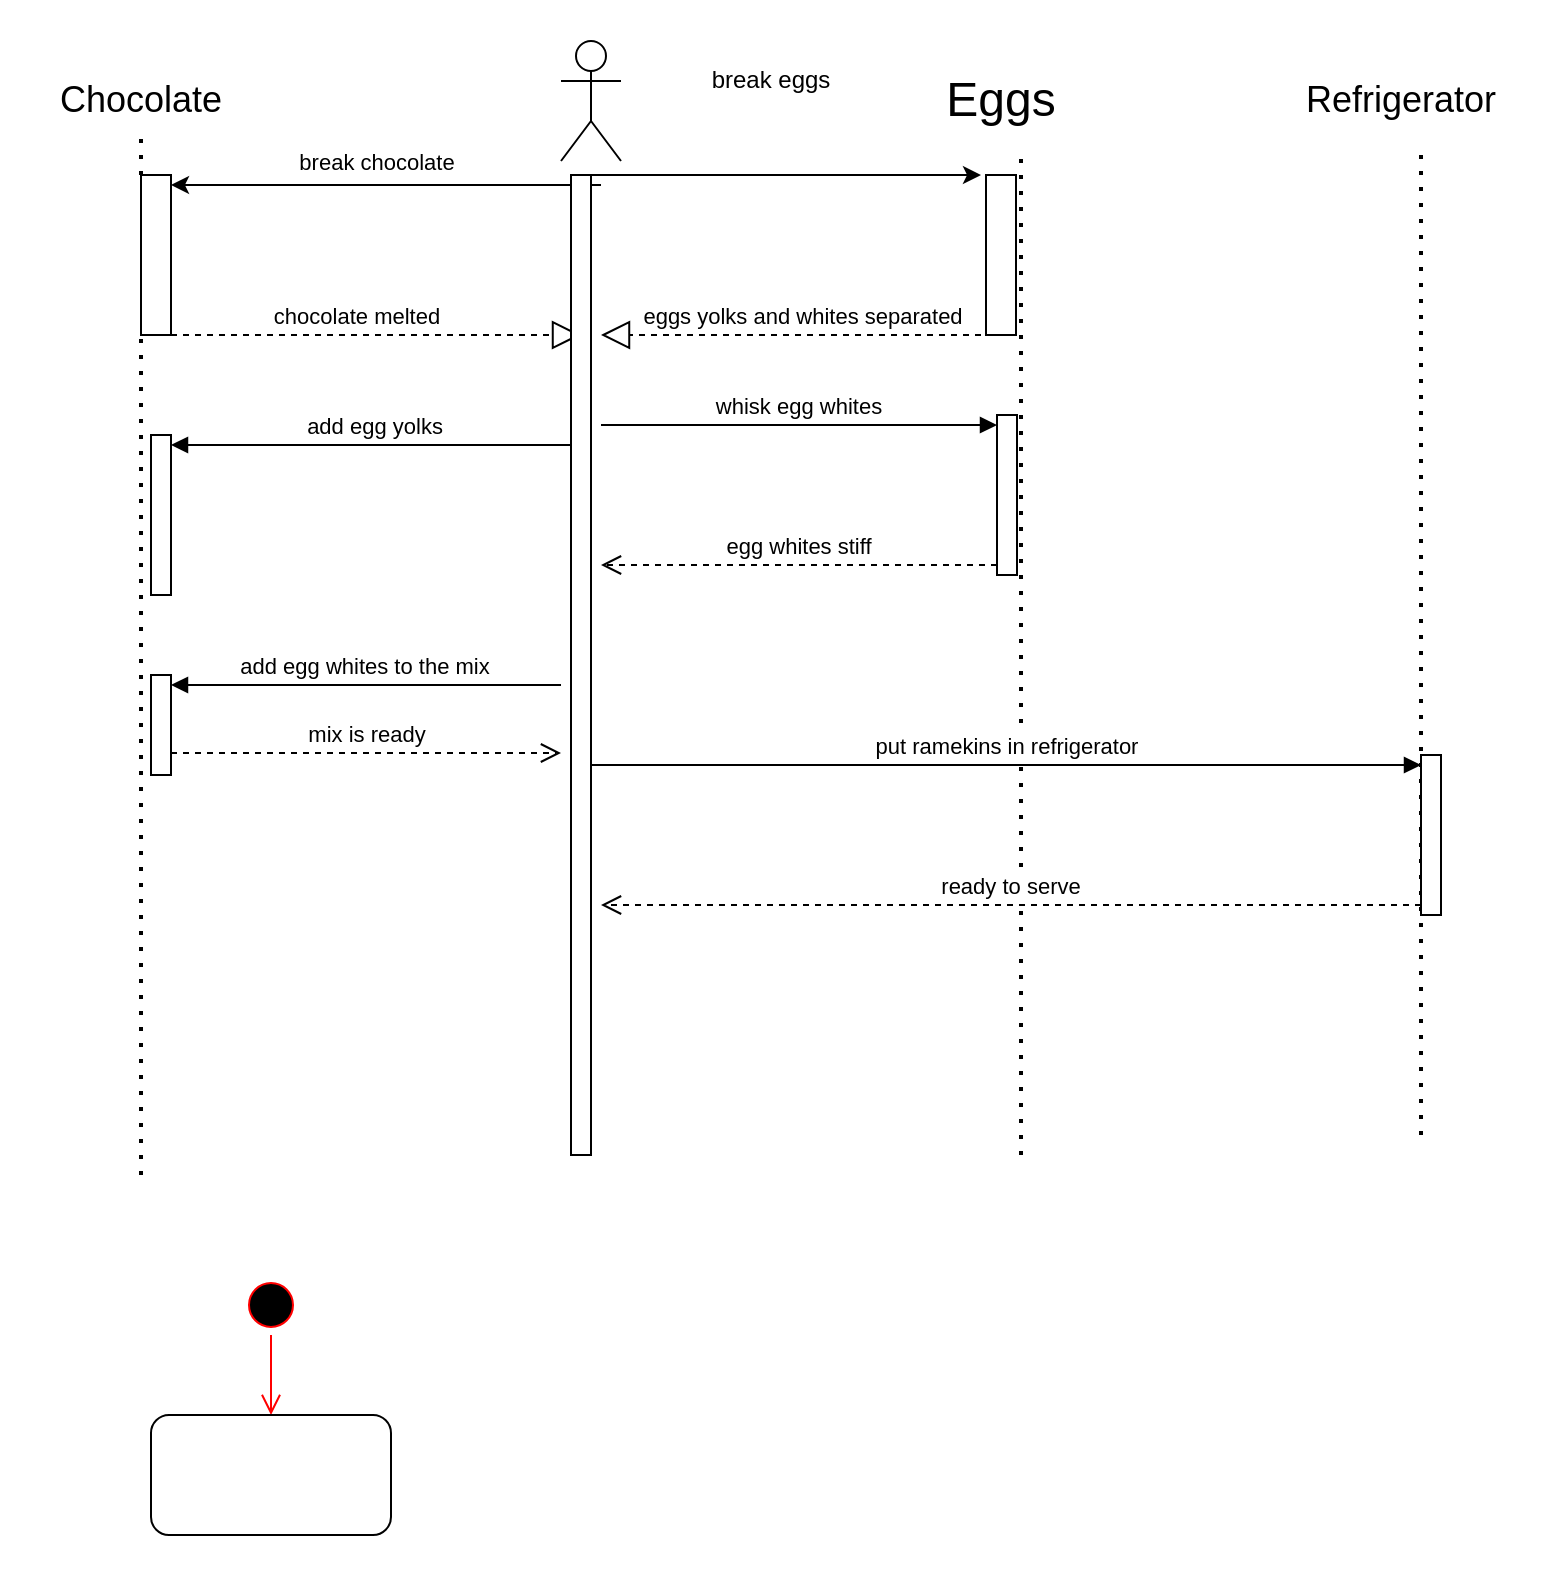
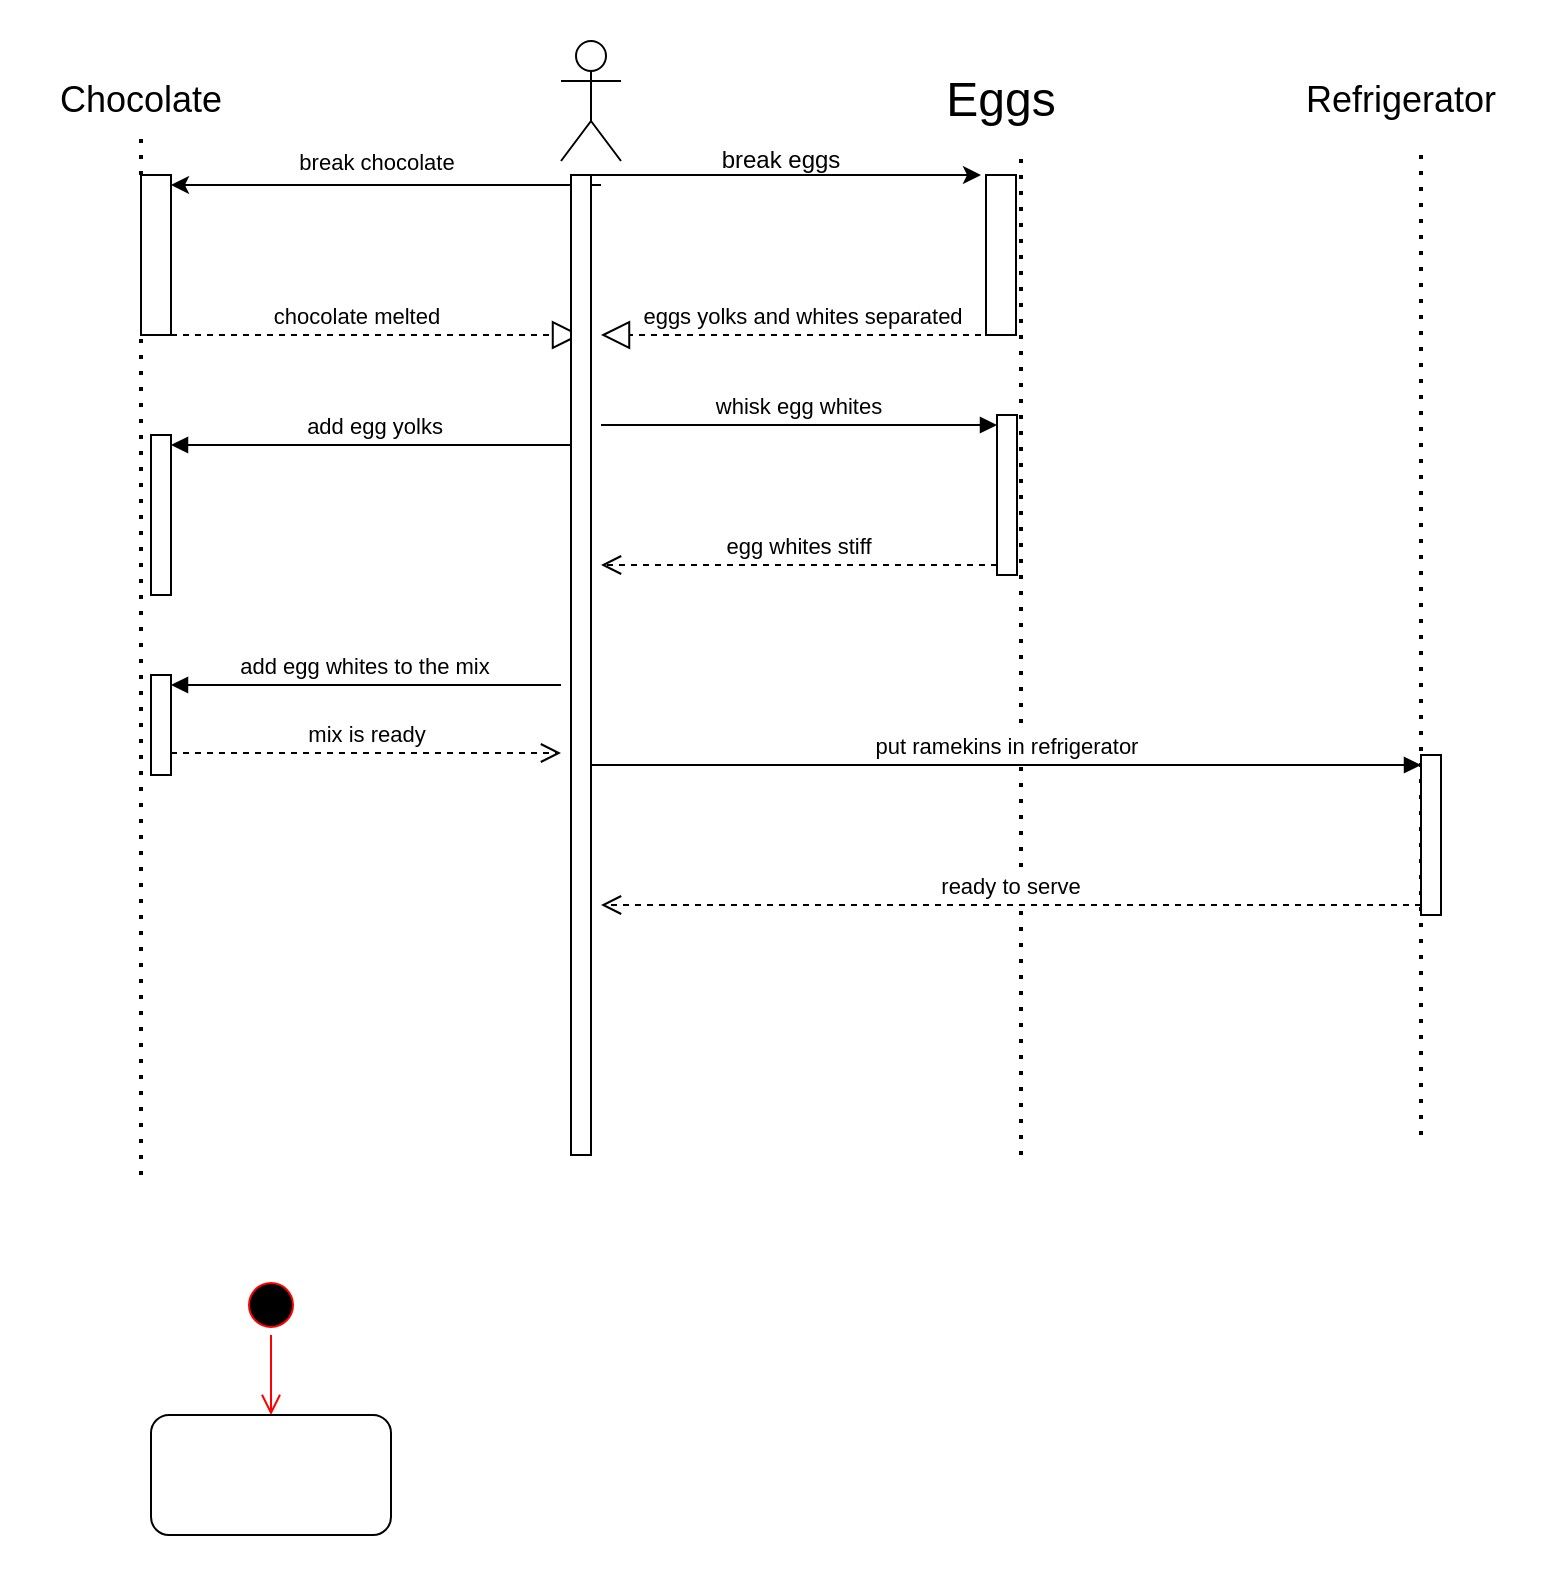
(771, 81) -> (781, 161)
